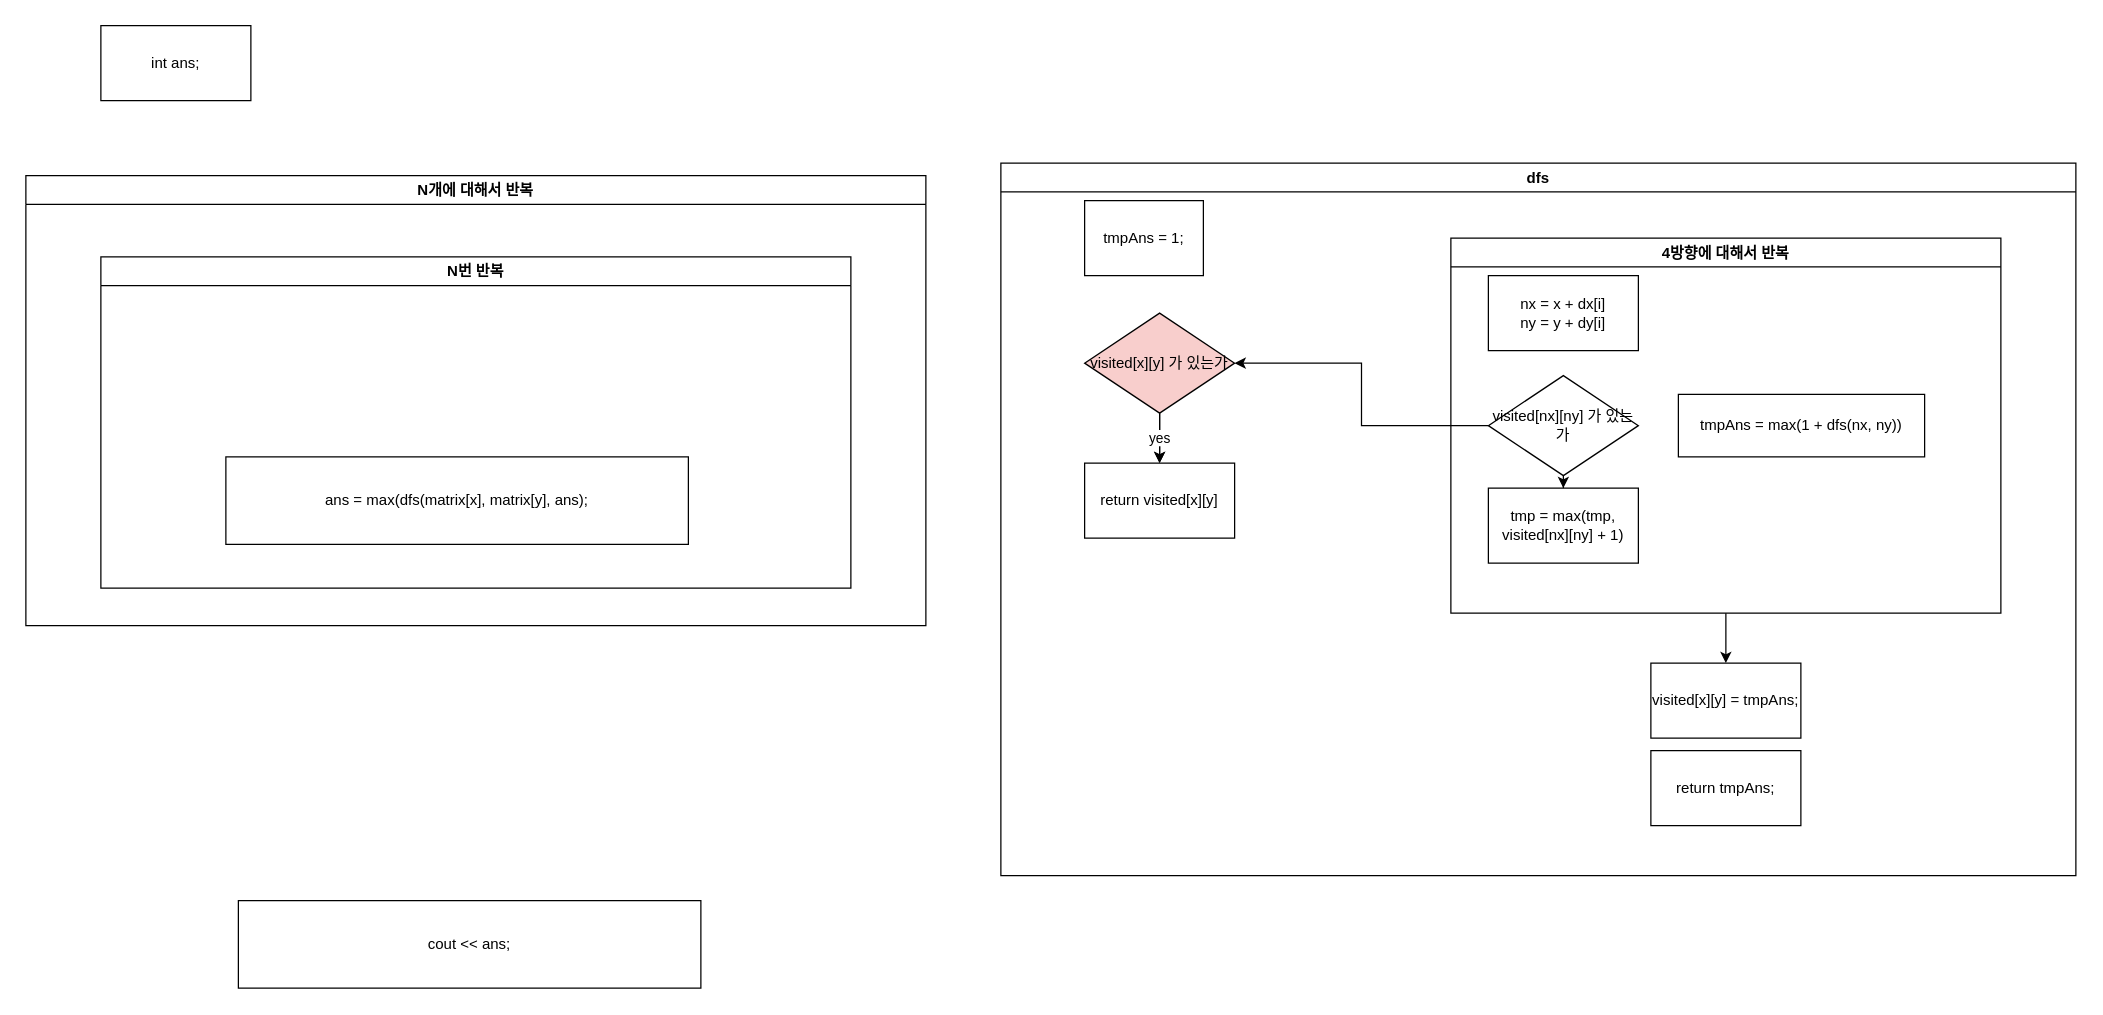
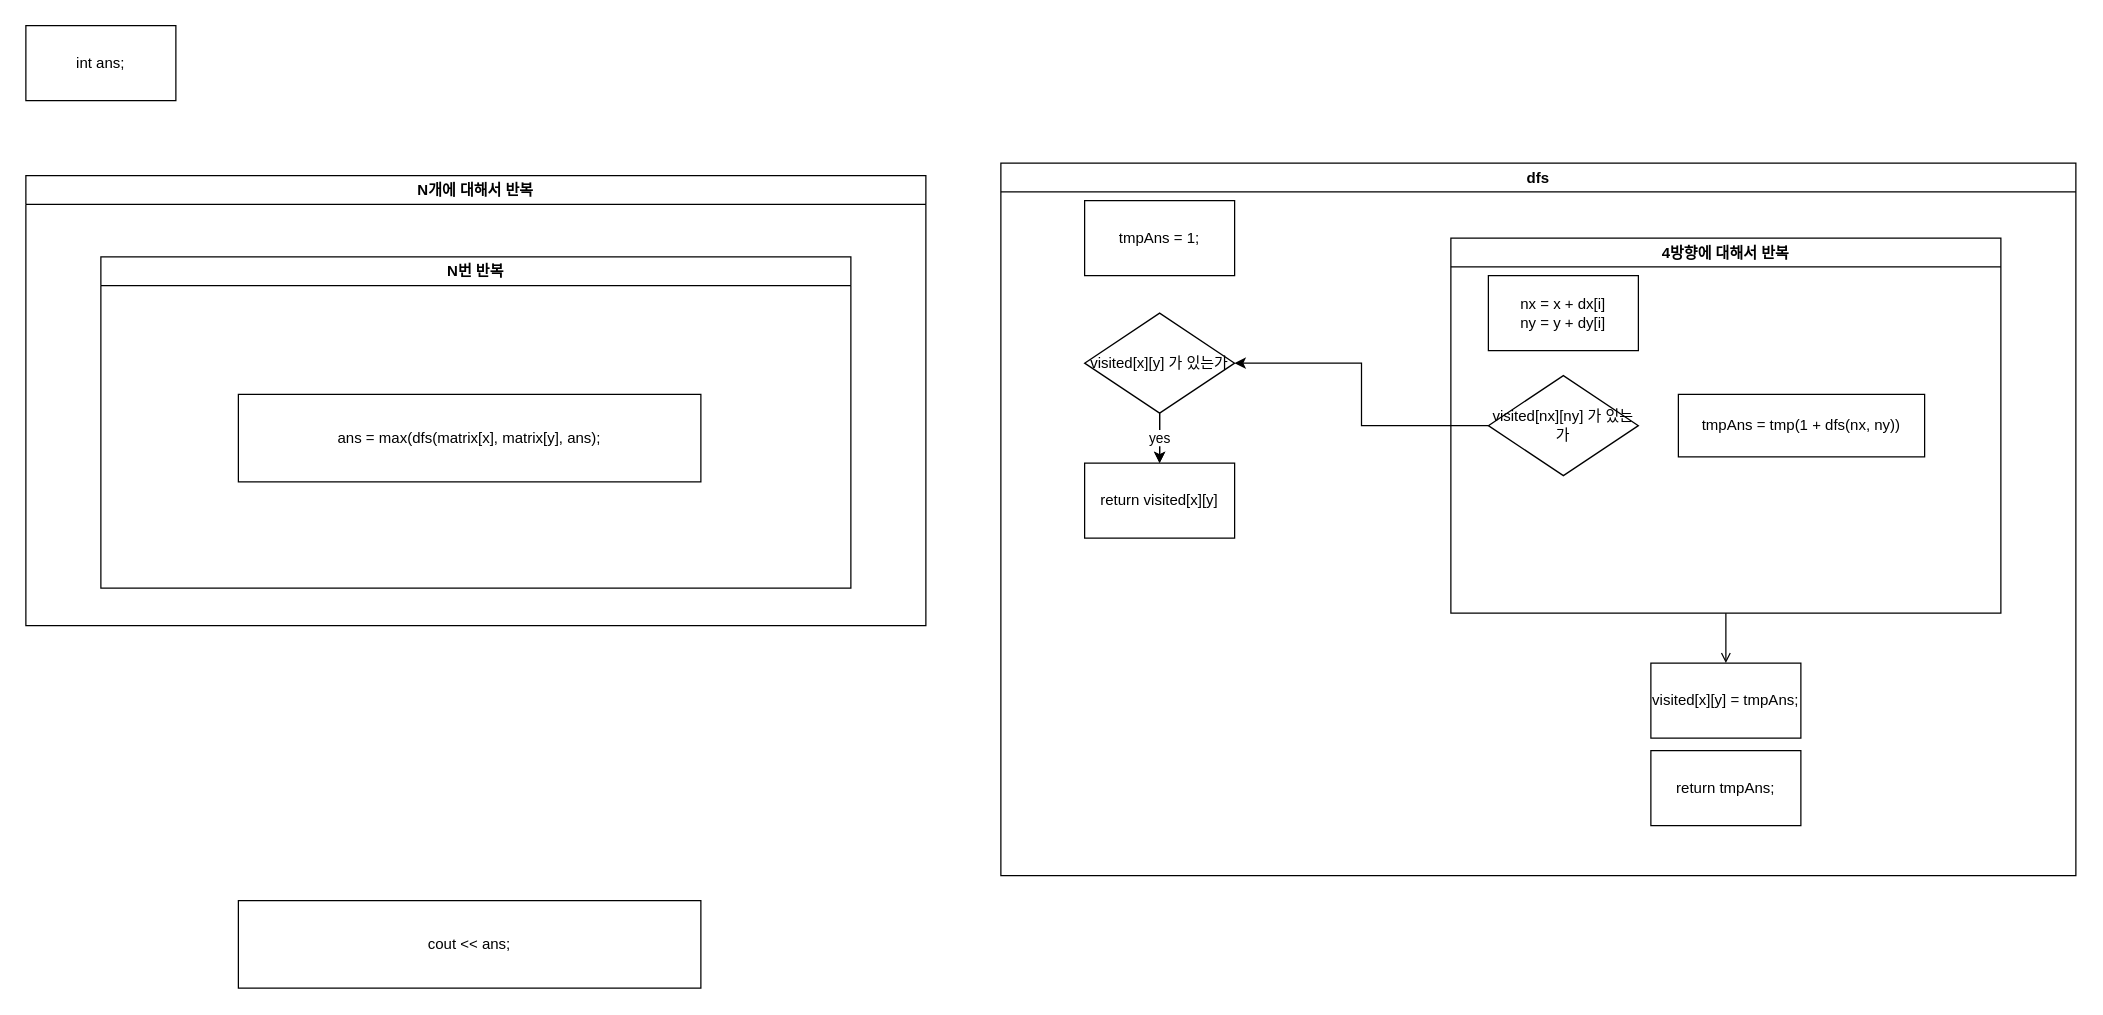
(176, 63) -> (101, 63)
(1144, 238) -> (1159, 238)
(1159, 363) -> (1159, 363)
(1801, 426) -> (1801, 426)
(1563, 482) -> none
(457, 501) -> (469, 438)
(1563, 526) -> none
(1726, 653) -> (1726, 655)
